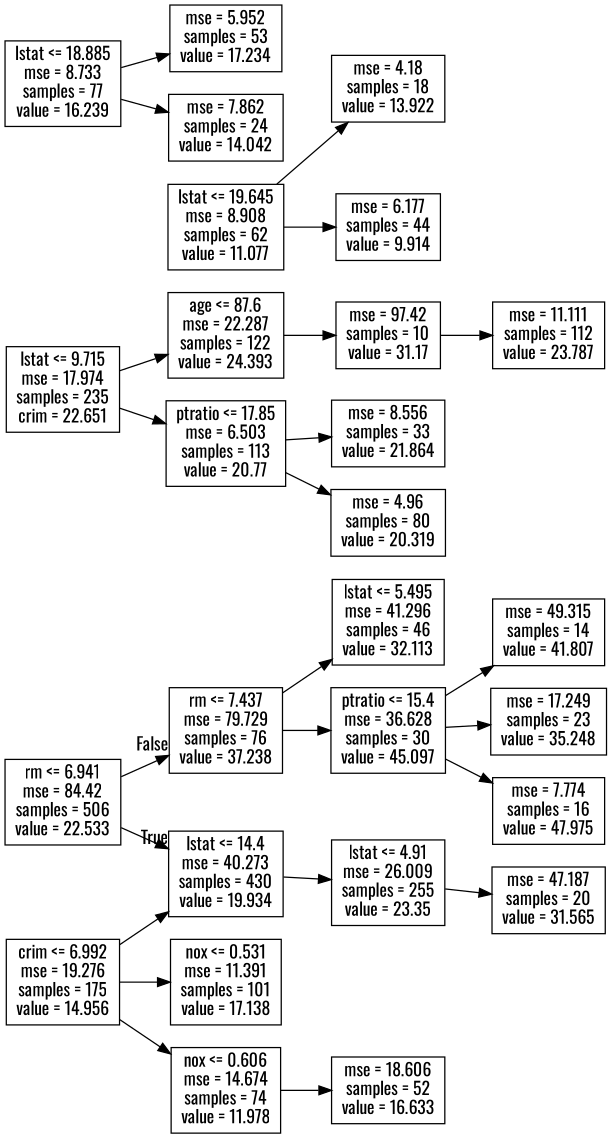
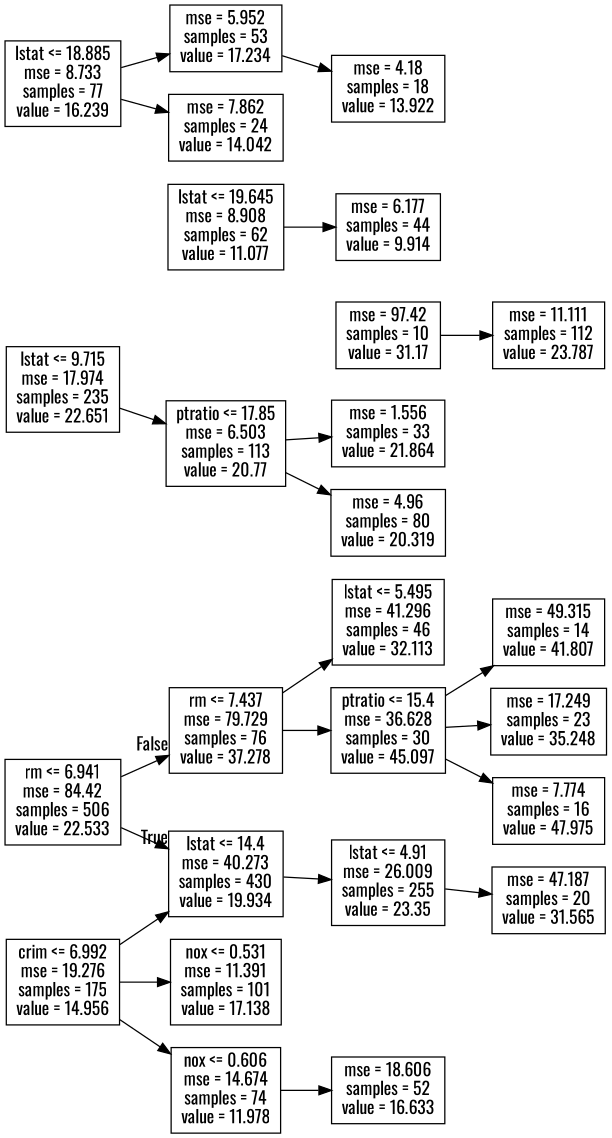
(307, 158) -> (301, 62)
(226, 335) -> none
(63, 389) -> (63, 389)
(388, 433) -> (388, 433)
(226, 730) -> (226, 730)
